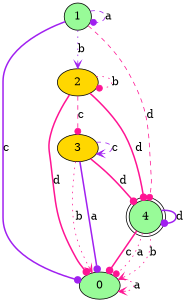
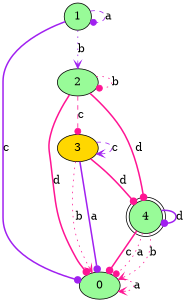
(78, 82) -> (78, 82)
(142, 101) -> none
